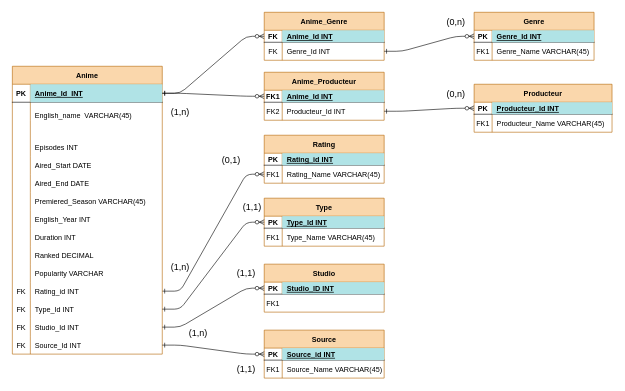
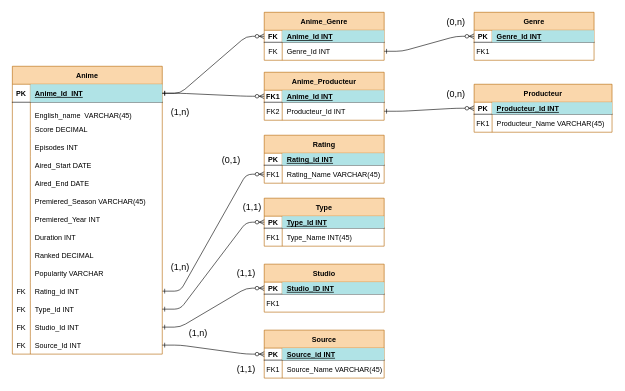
(543, 51) -> none
none -> (96, 129)
(65, 220) -> (70, 220)
(328, 238) -> (320, 238)
